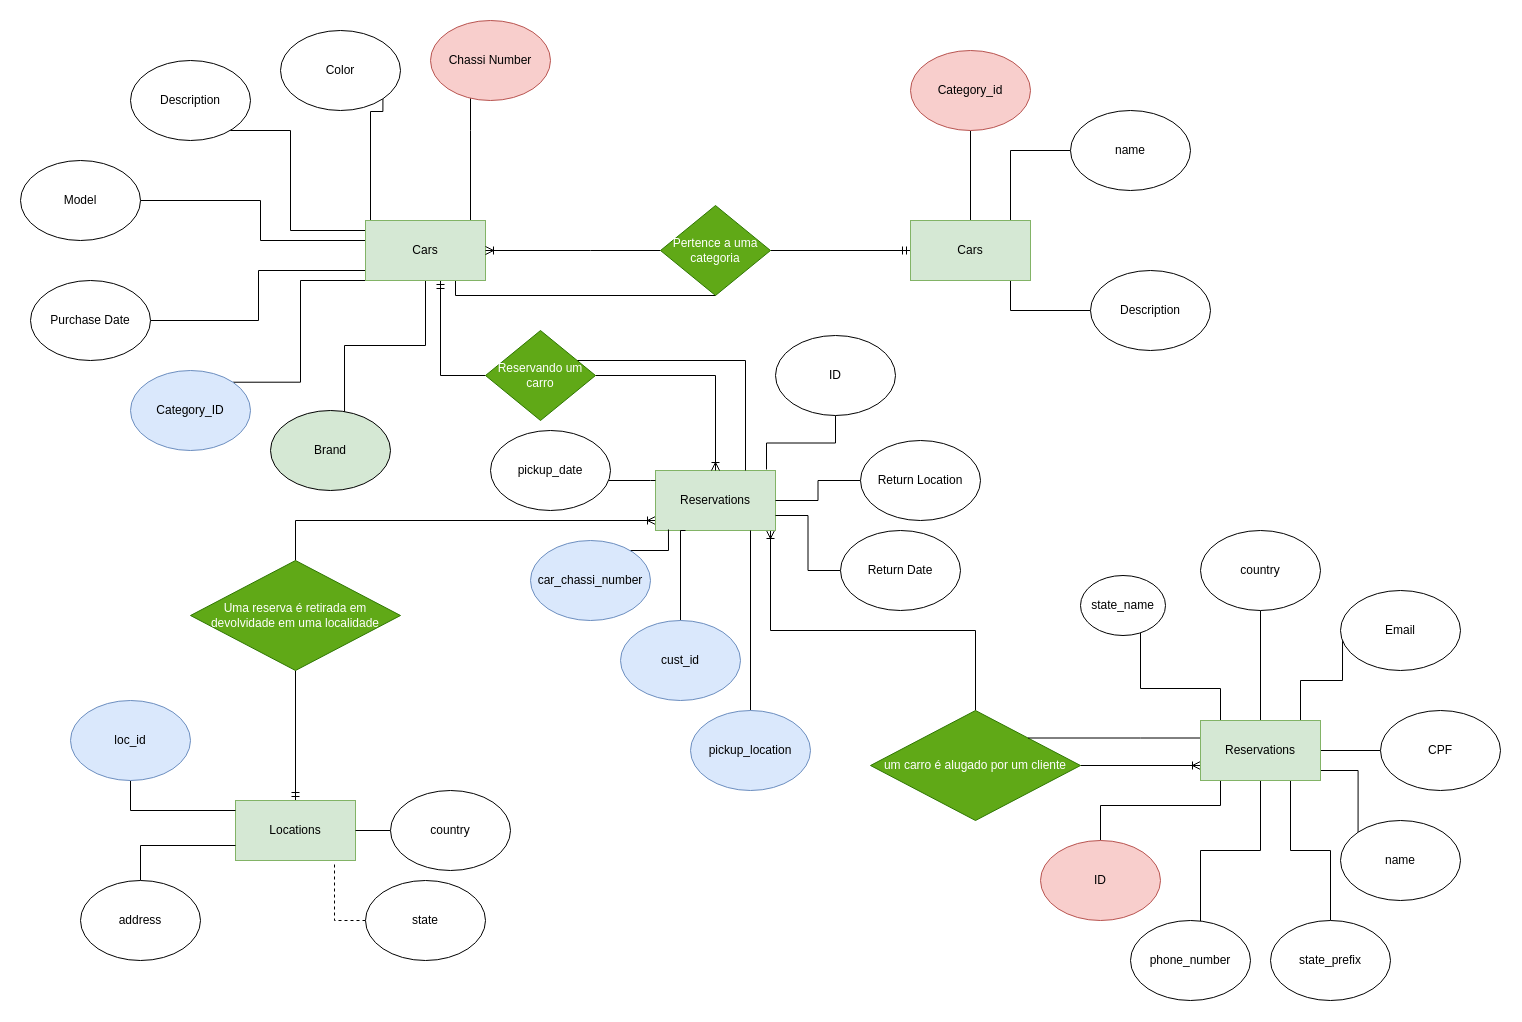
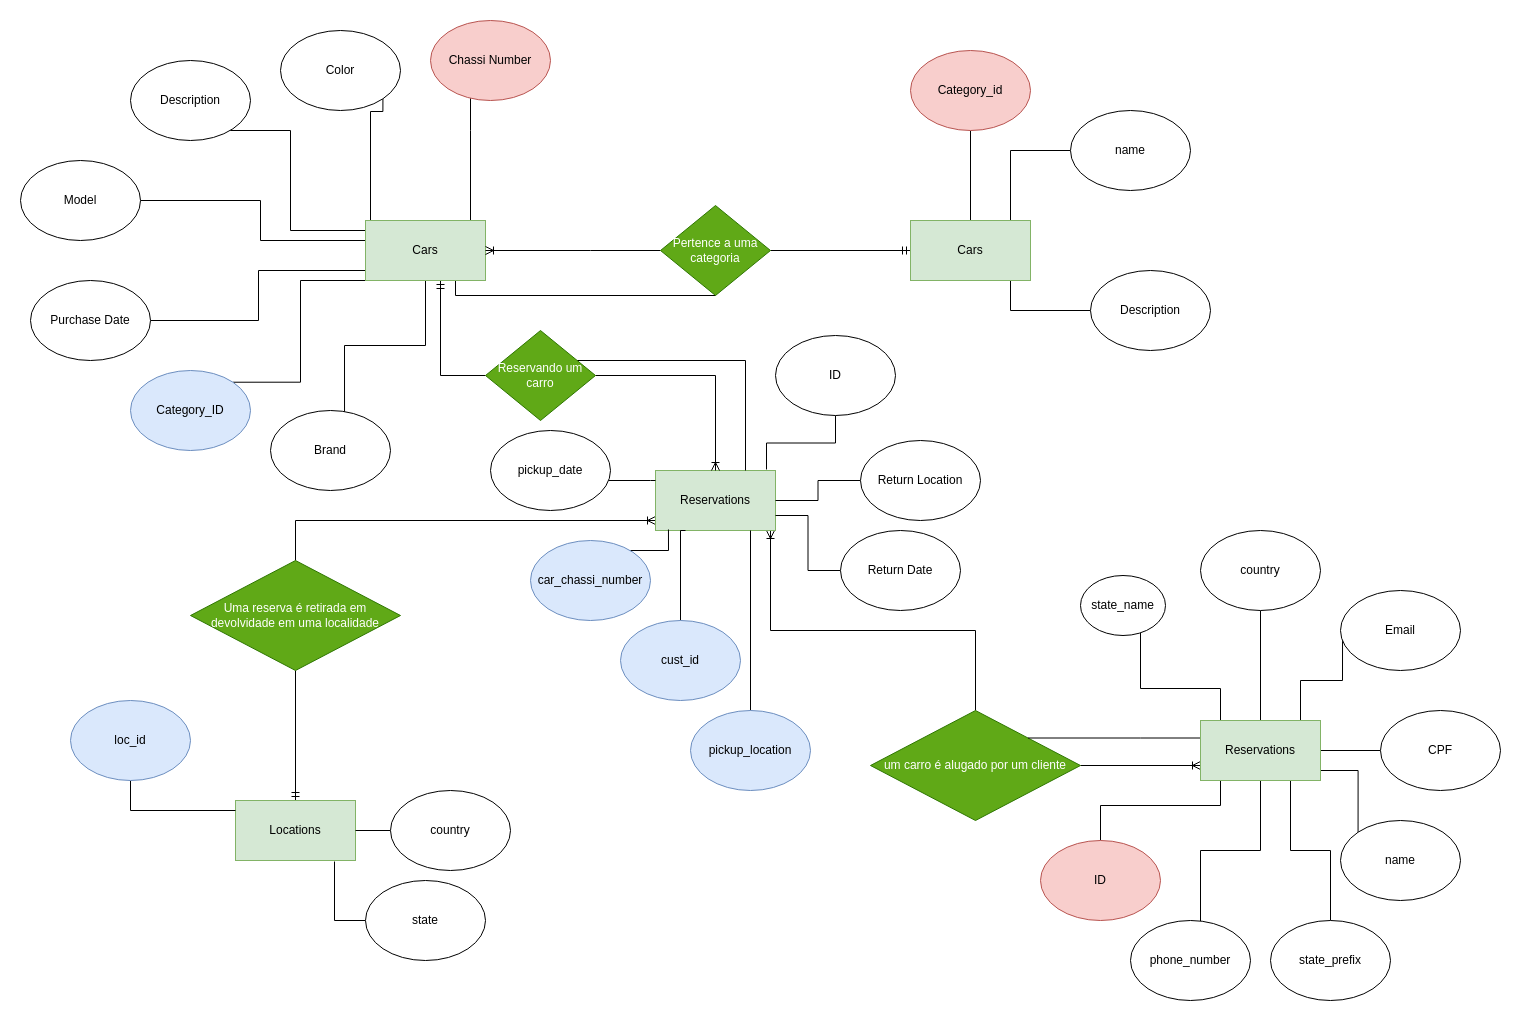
(331, 451) -> (331, 451)
(171, 846) -> none
(335, 906) -> (335, 906)
(141, 921) -> none
